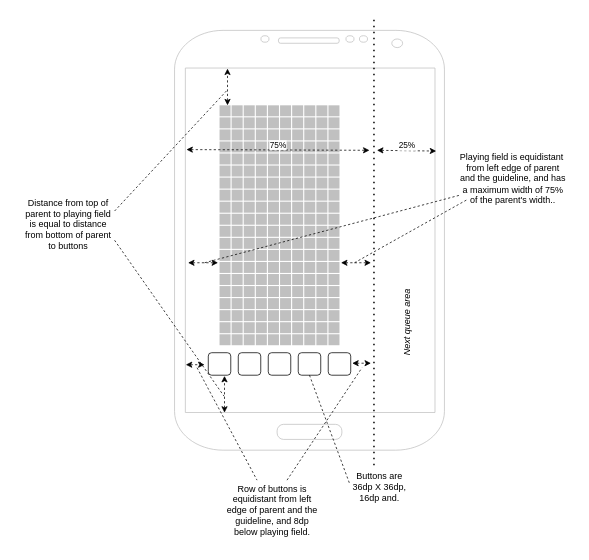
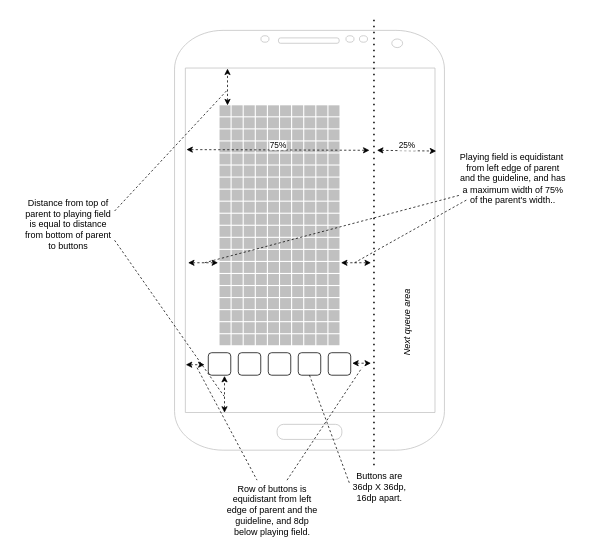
(380, 487) -> (380, 487)
